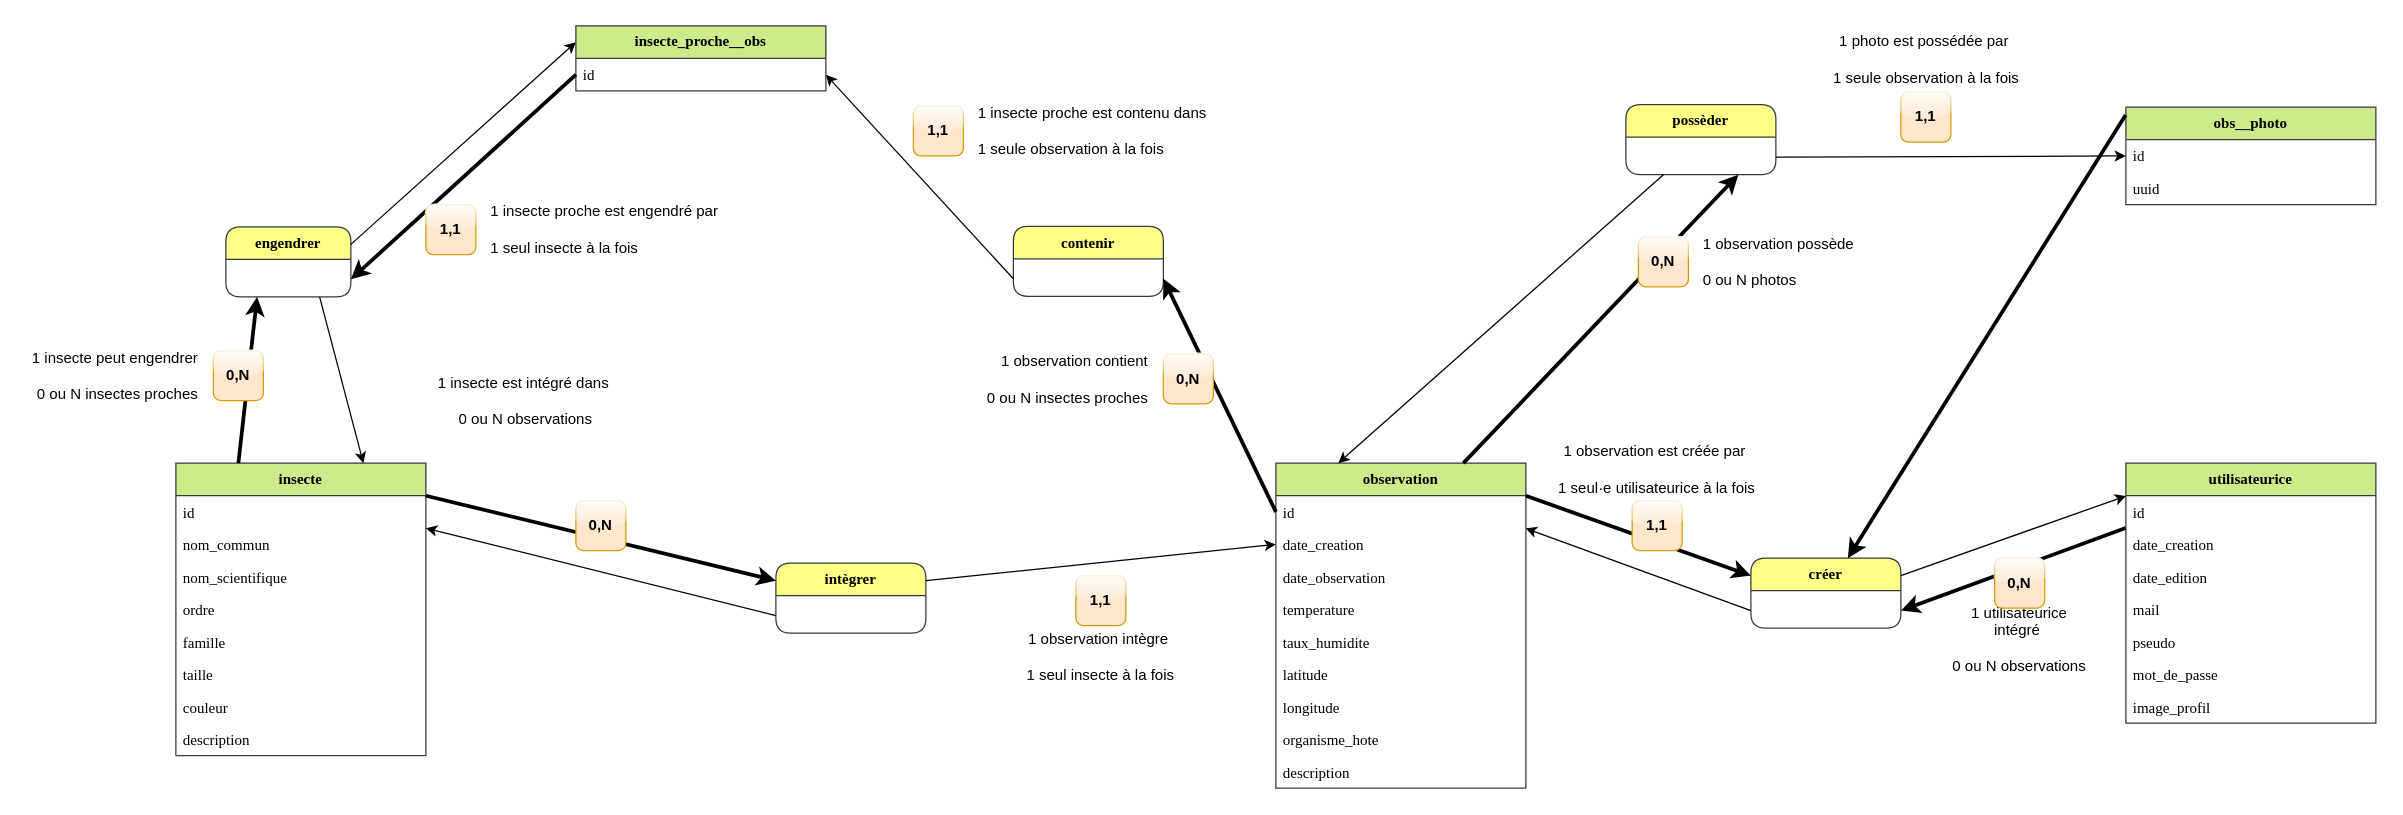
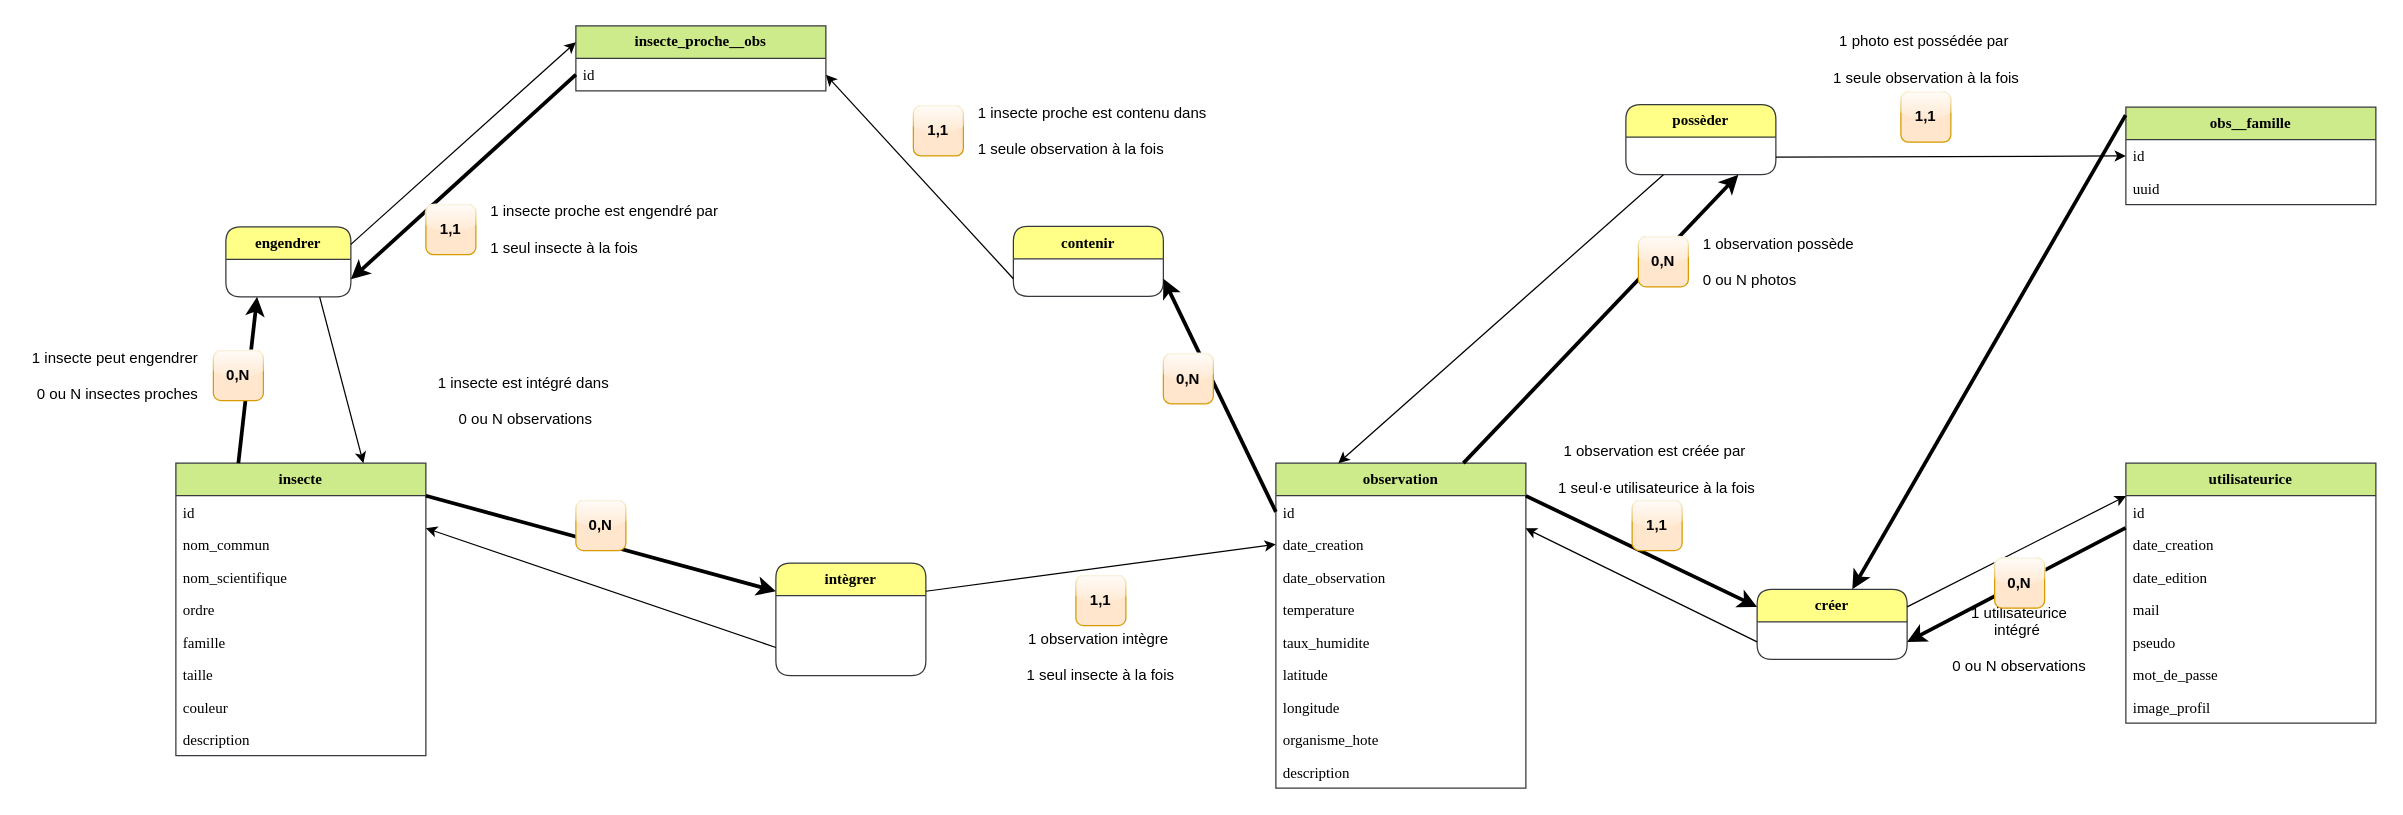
(2251, 123) -> (2251, 123)
(1063, 379) -> none
(1826, 593) -> (1832, 624)
(851, 598) -> (851, 619)
